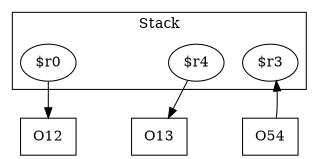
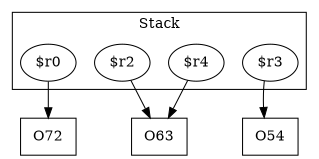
none -> (122, 63)
(277, 104) -> (263, 96)
(48, 137) -> (48, 137)
(159, 137) -> (159, 137)
